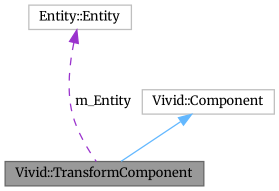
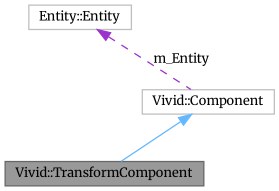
(71, 105) -> (150, 63)
